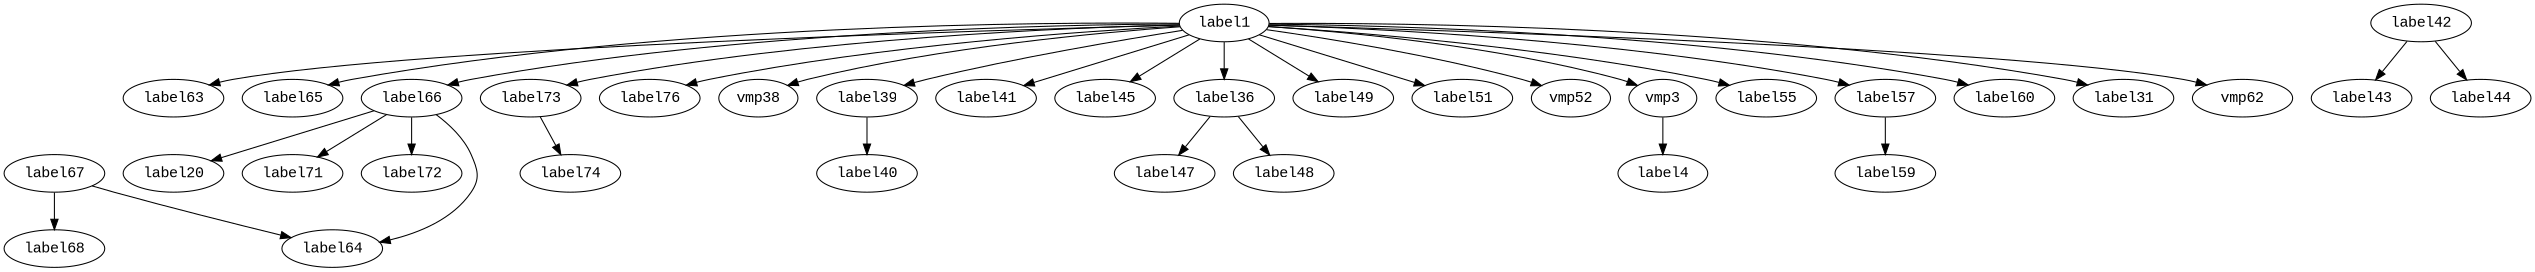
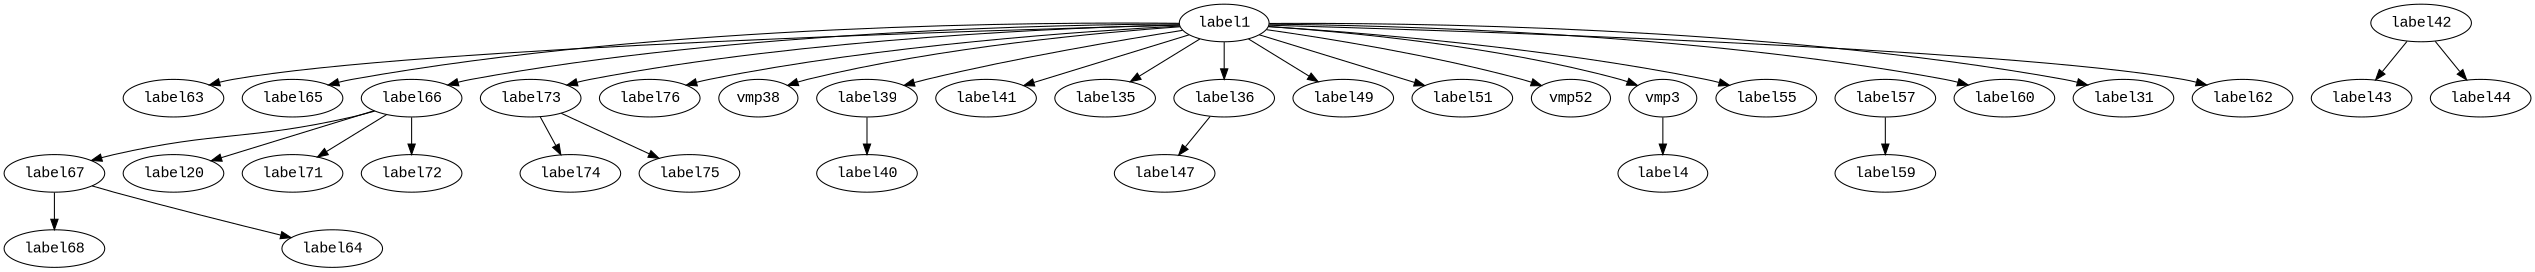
(1555, 43) -> none
(1105, 98) -> (1105, 98)
(2243, 98) -> (2243, 98)
none -> (689, 173)
(1284, 173) -> none
(470, 193) -> (238, 135)
